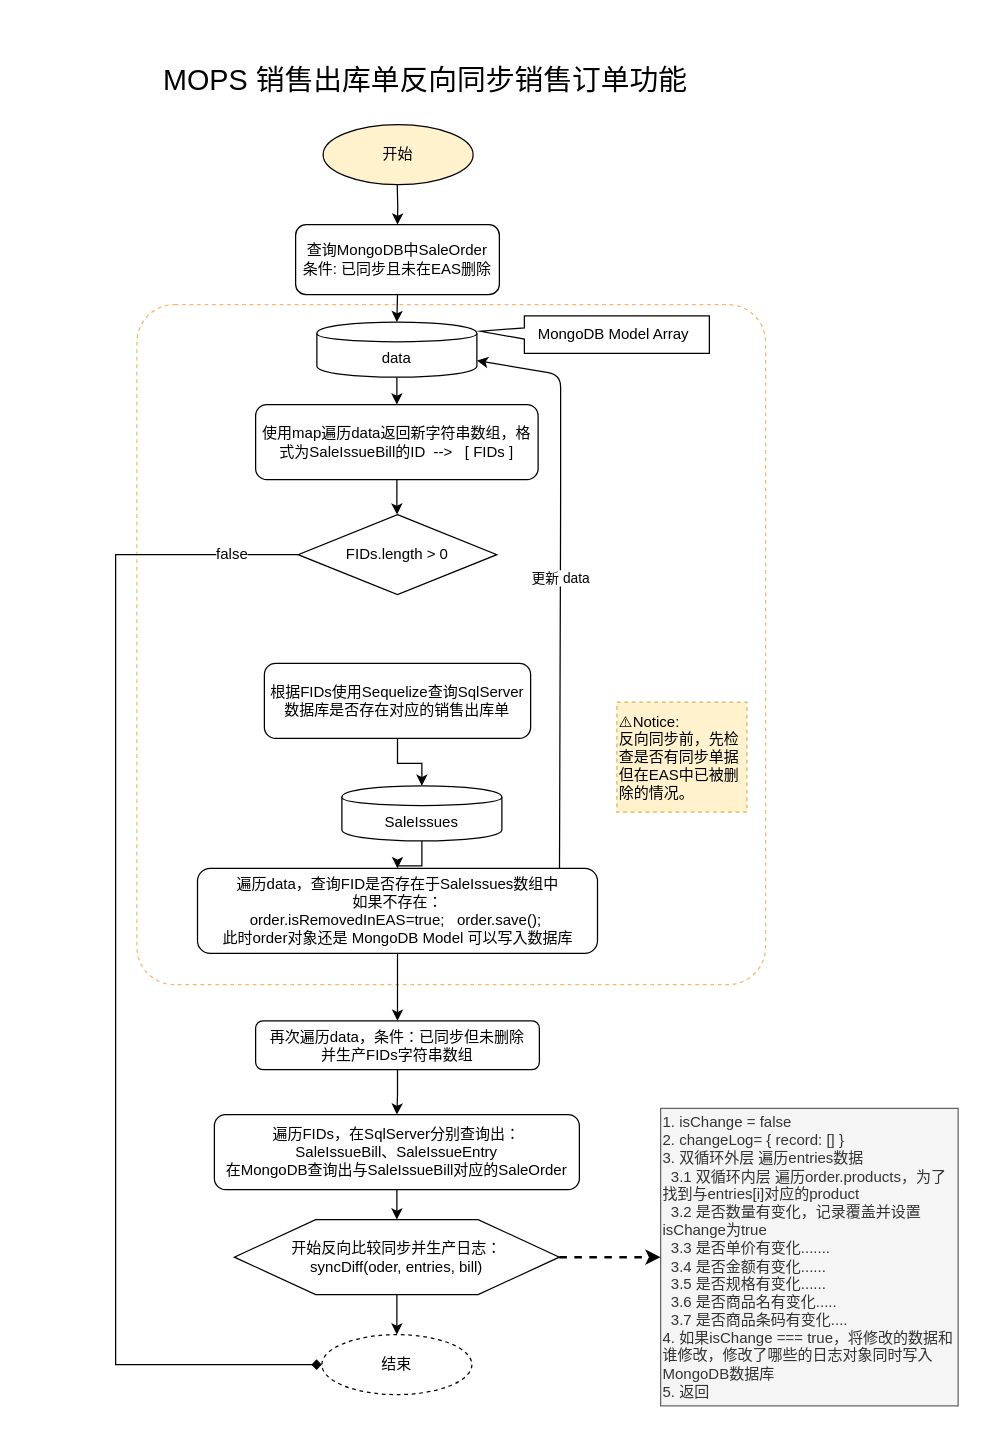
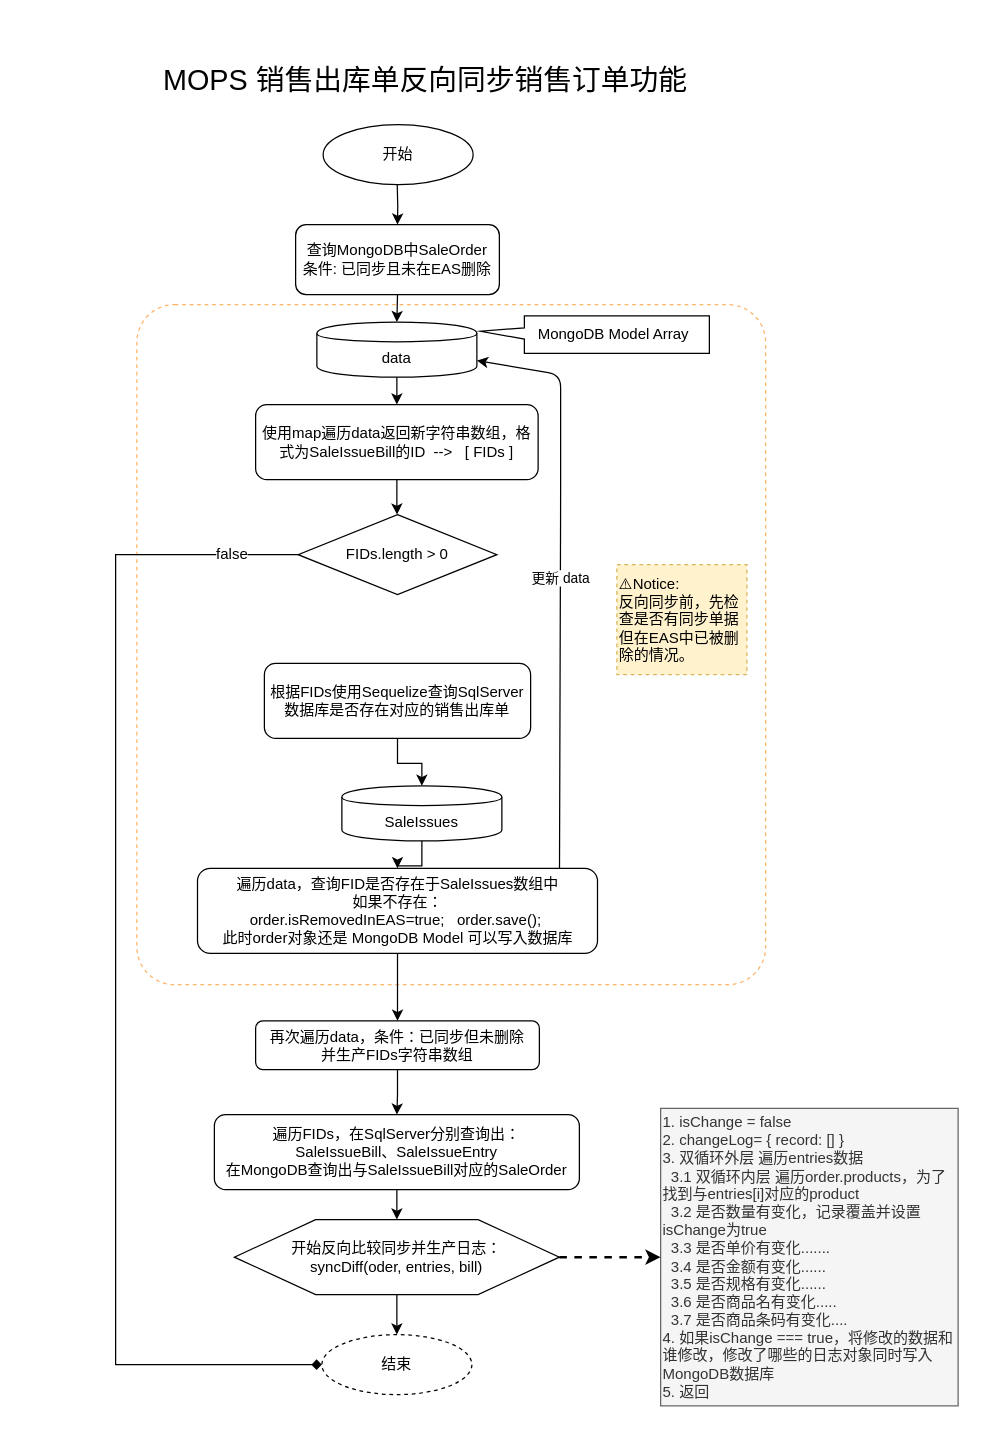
(398, 154) -> (398, 154)
(682, 757) -> (682, 619)
